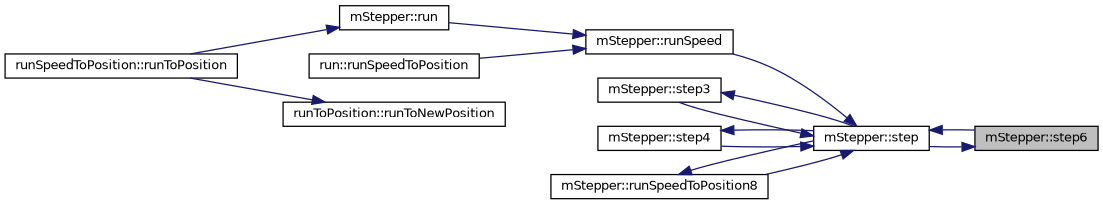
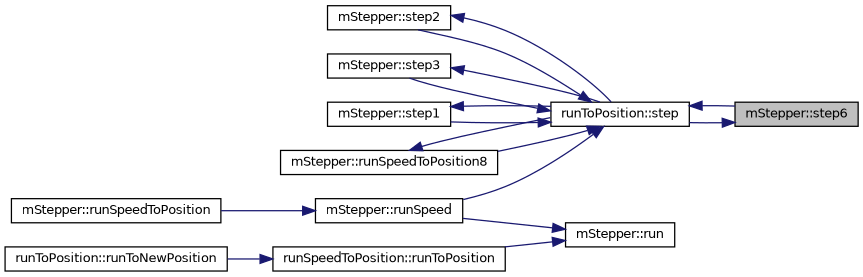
none -> (389, 18)
(511, 28) -> (508, 223)
(394, 66) -> (116, 211)
(251, 89) -> (244, 259)
(659, 138) -> (389, 114)
(871, 138) -> (620, 114)
